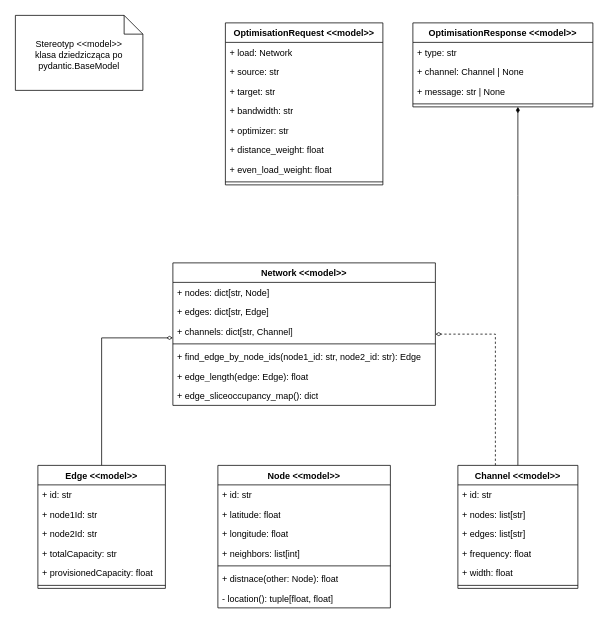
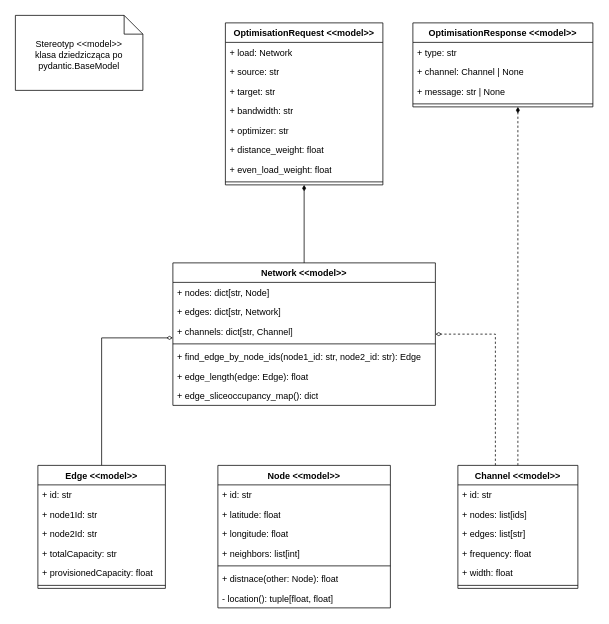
none -> (304, 227)
(518, 289) -> (518, 289)
(231, 313) -> (238, 313)
(502, 515) -> (501, 515)
